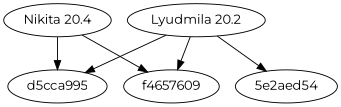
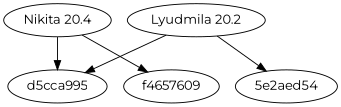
(186, 49) -> none
